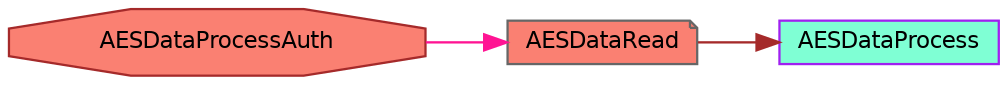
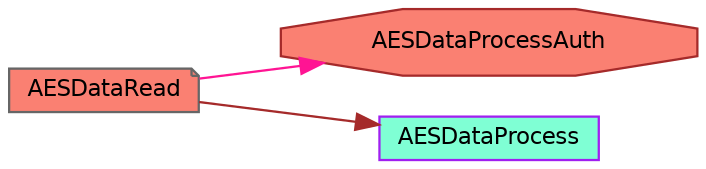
(455, 42) -> (250, 72)
